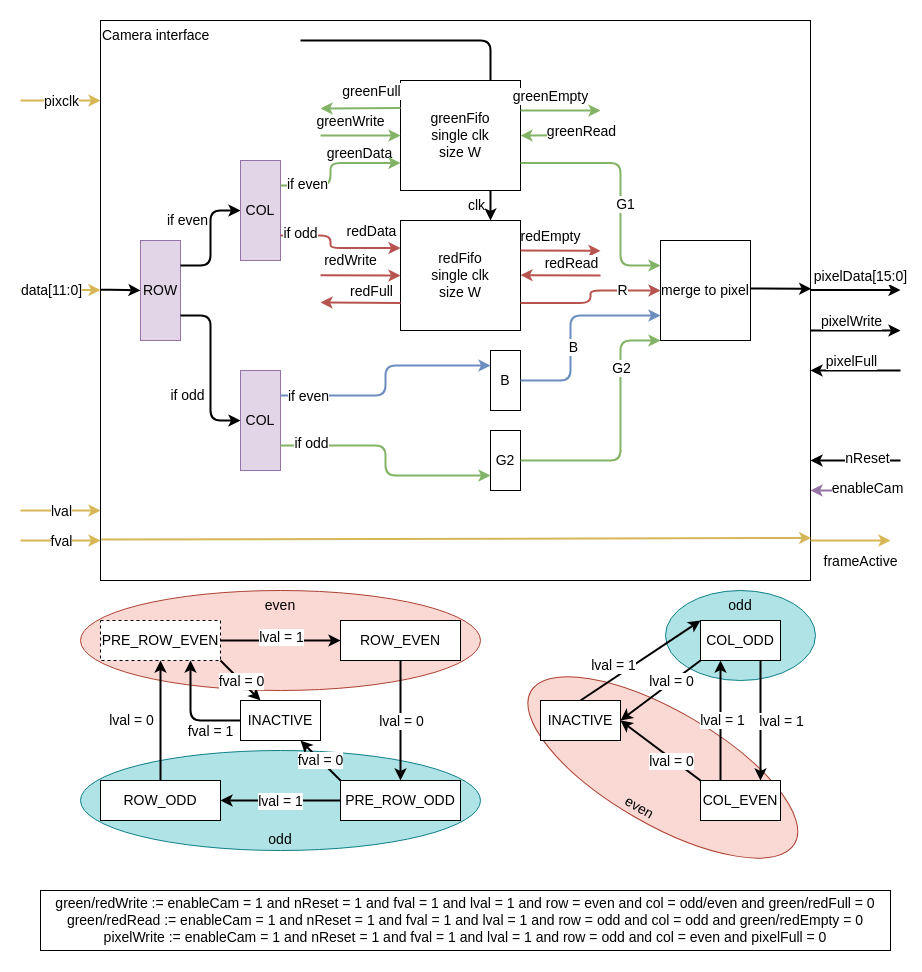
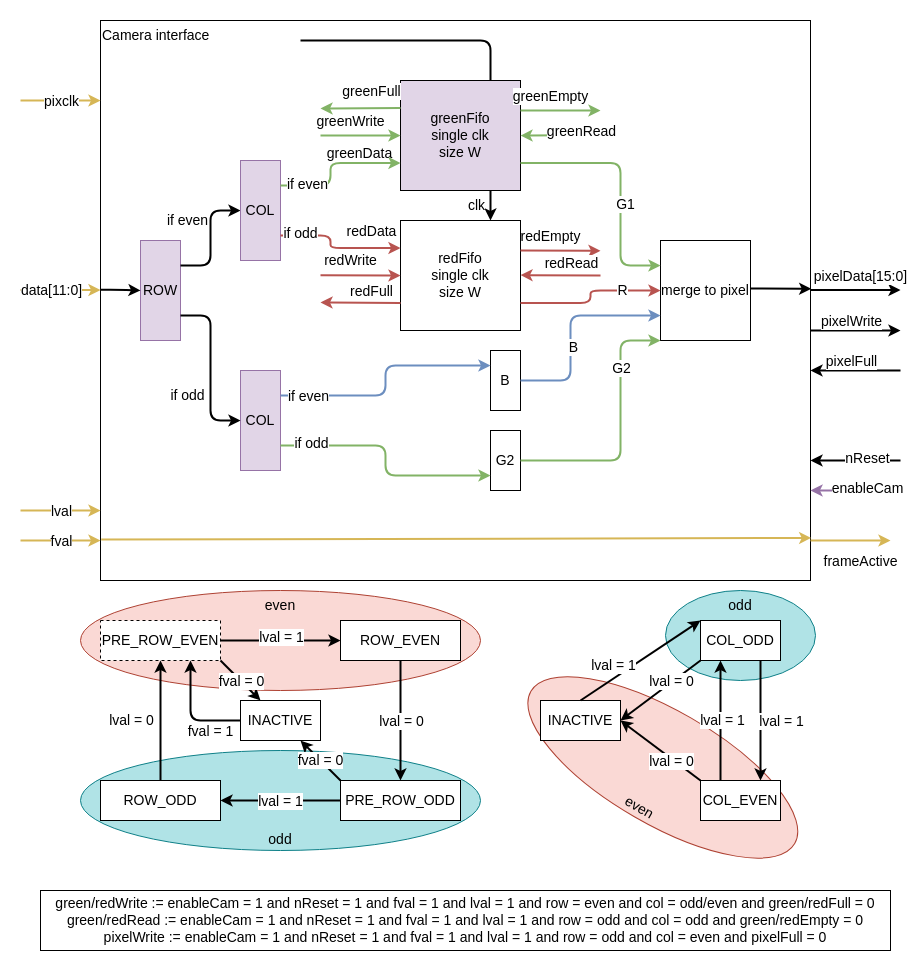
(461, 136) -> (461, 136)
